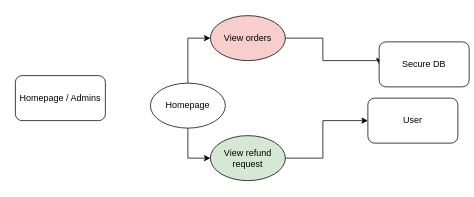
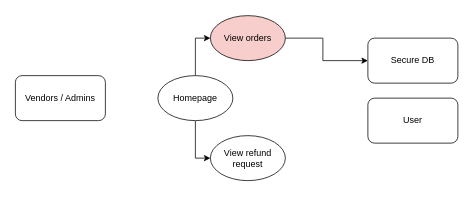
(424, 64) -> (413, 60)
(60, 98) -> (60, 98)
(188, 105) -> (195, 98)
(342, 120) -> none
(248, 158) -> (248, 158)
